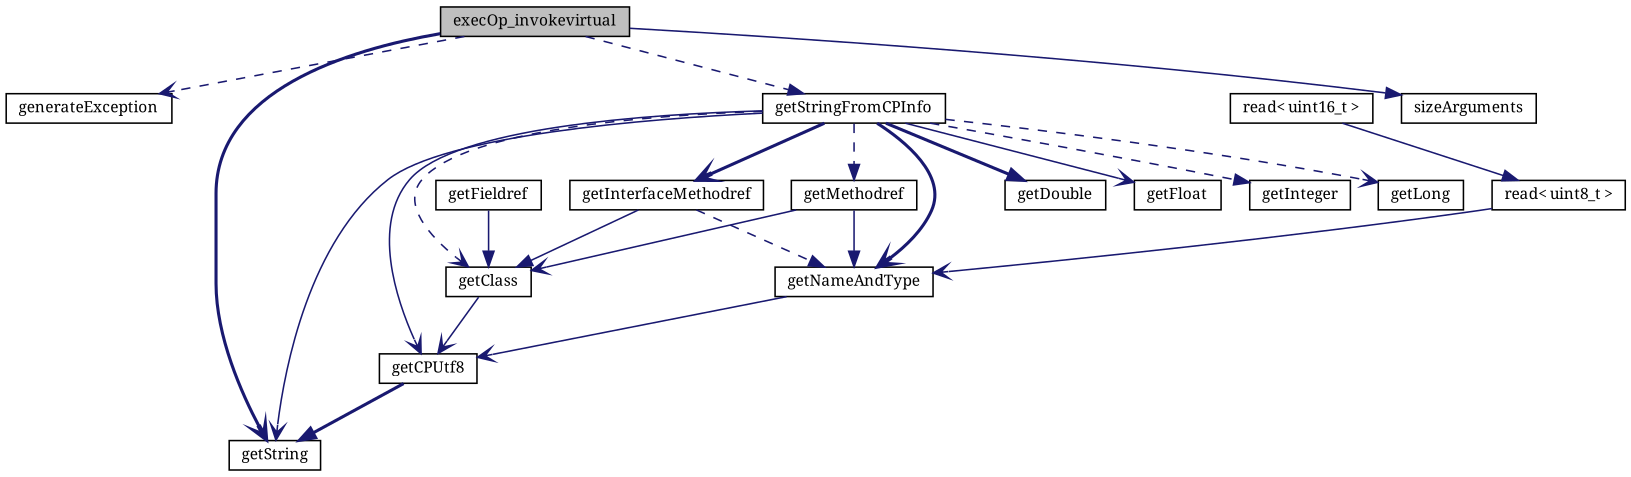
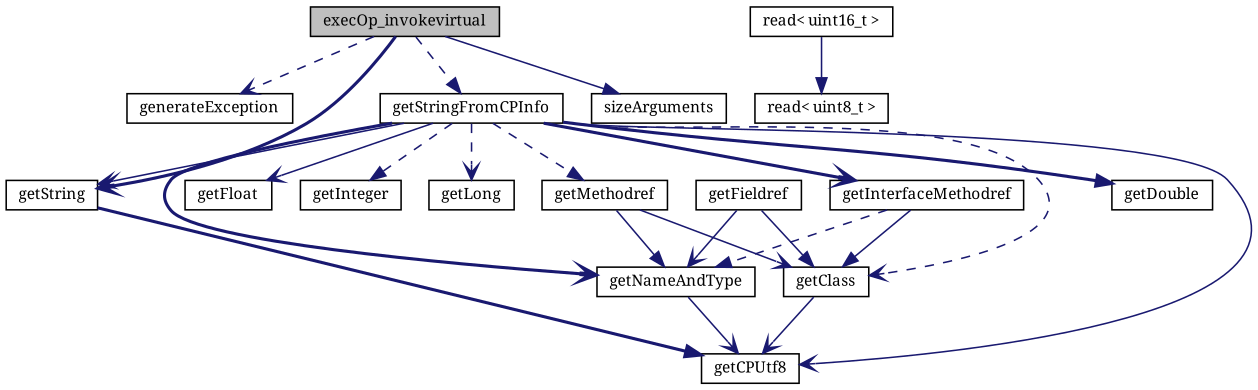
(1221, 243) -> (720, 229)
(358, 408) -> (392, 280)
